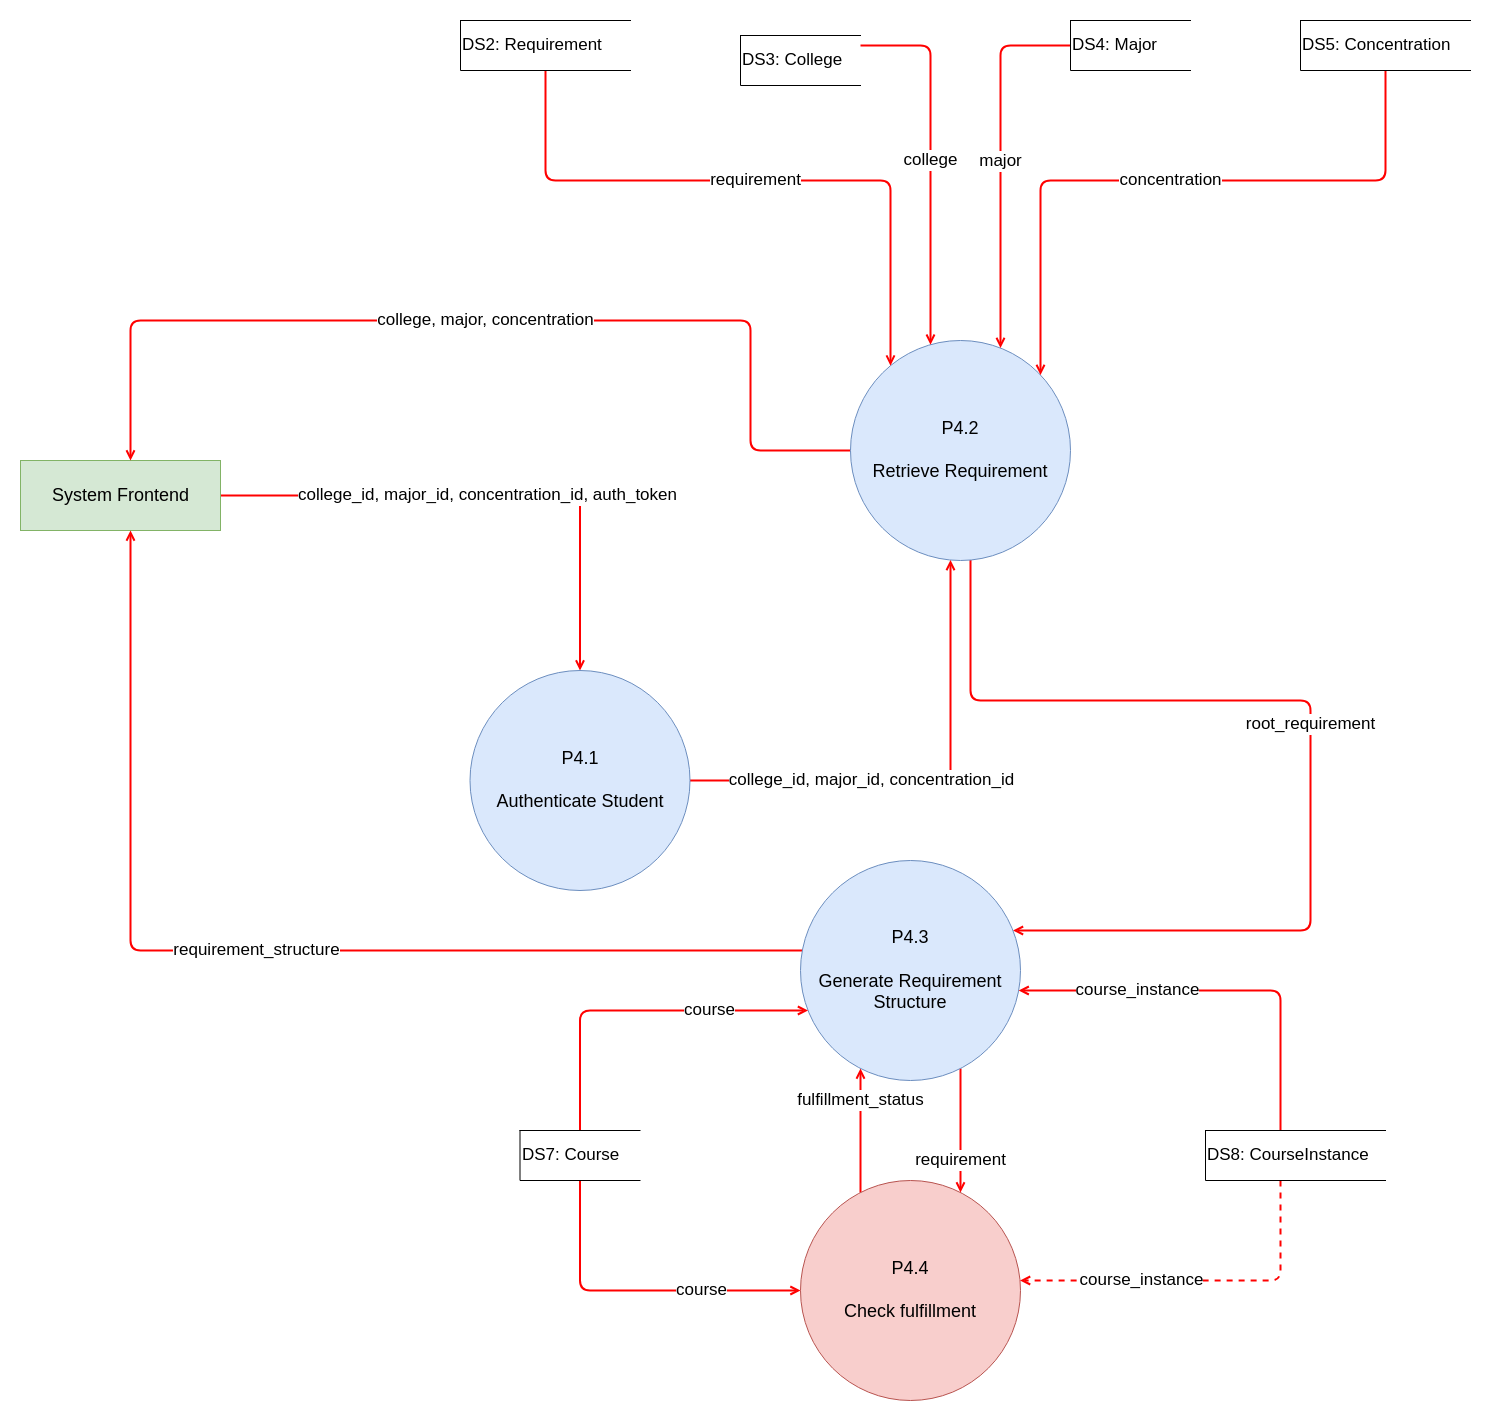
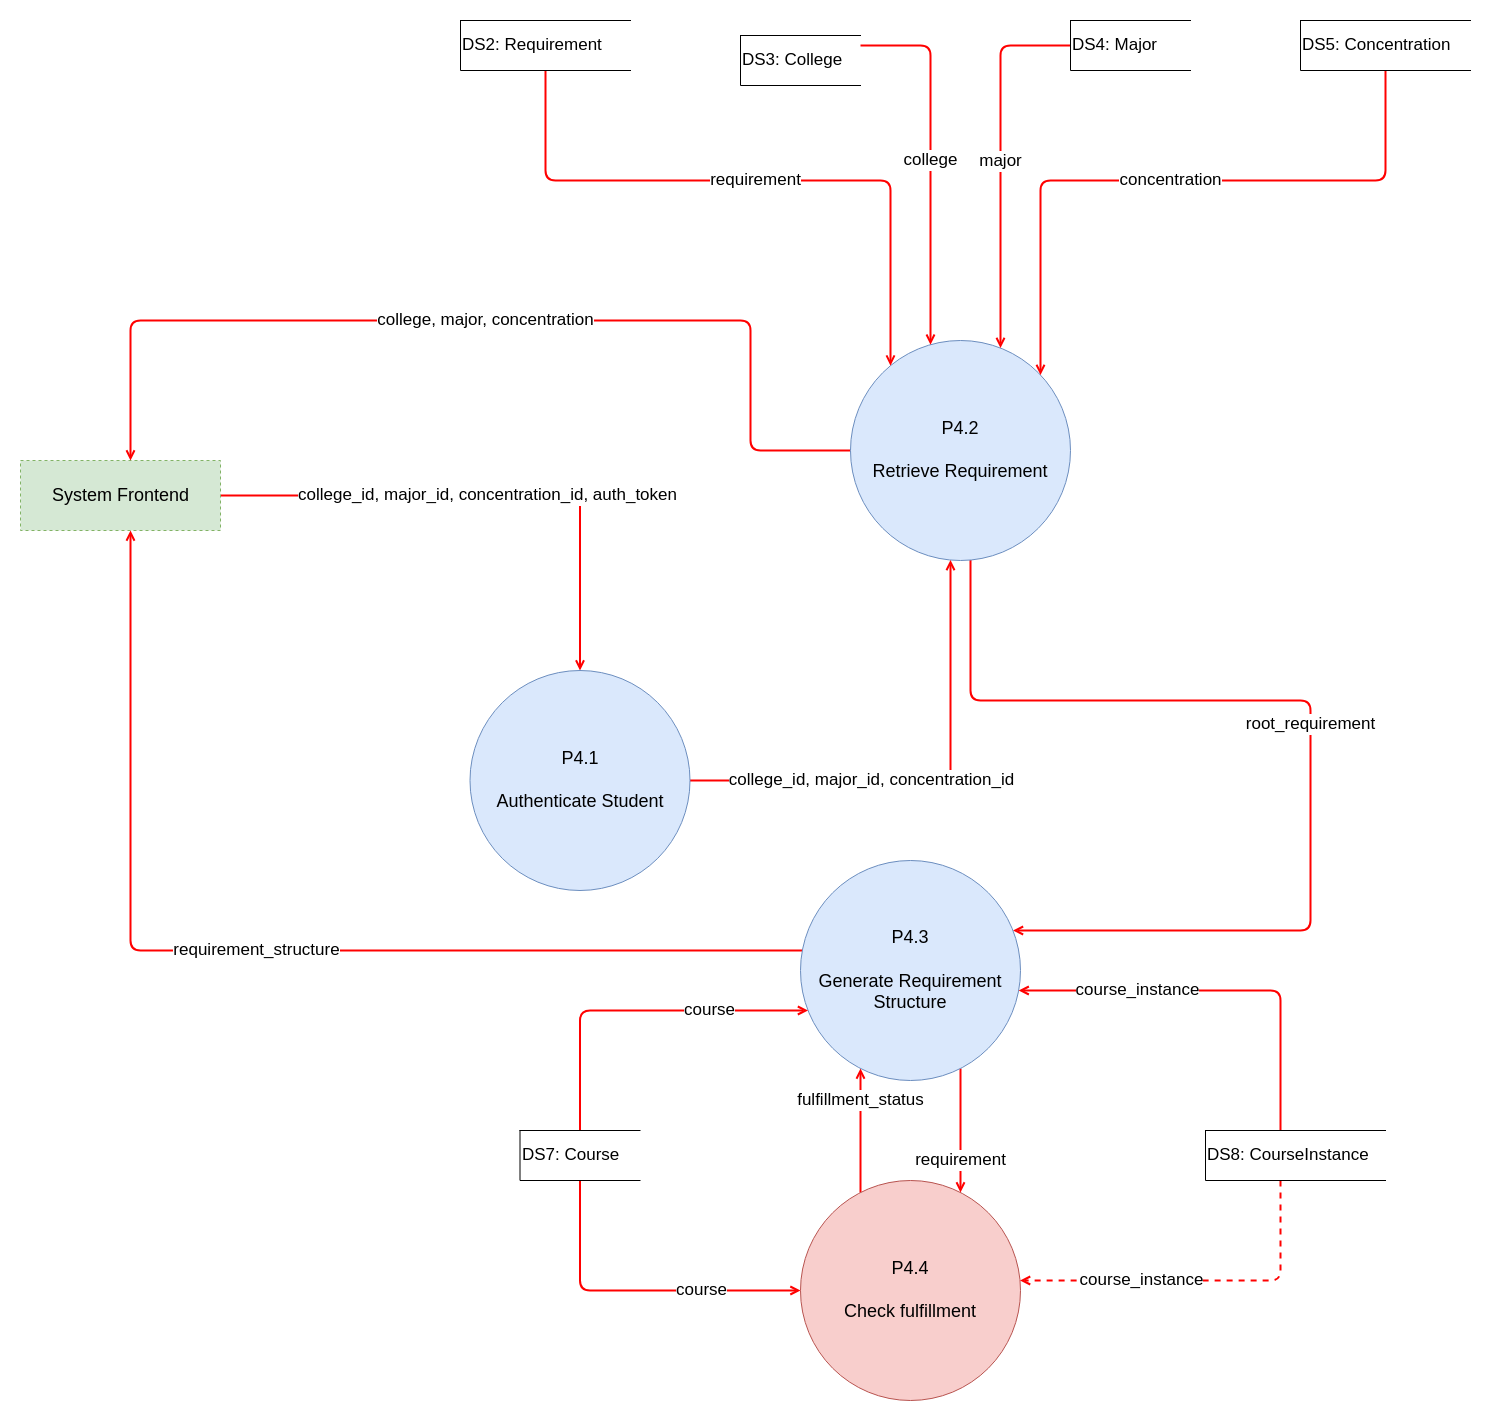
(121, 496) -> (121, 496)
